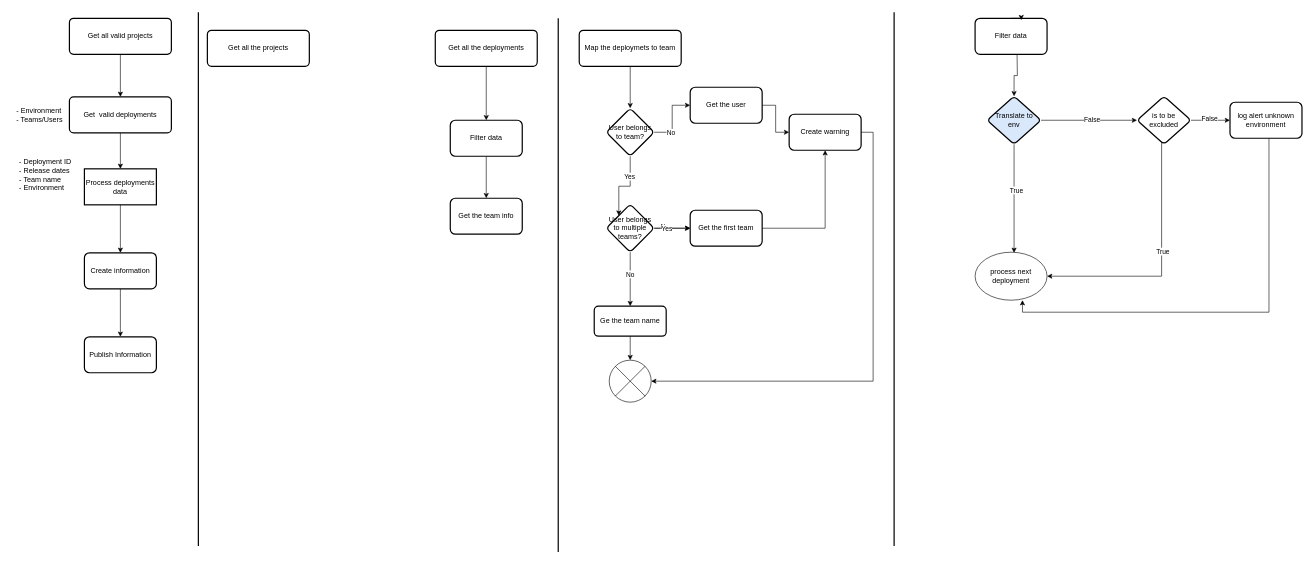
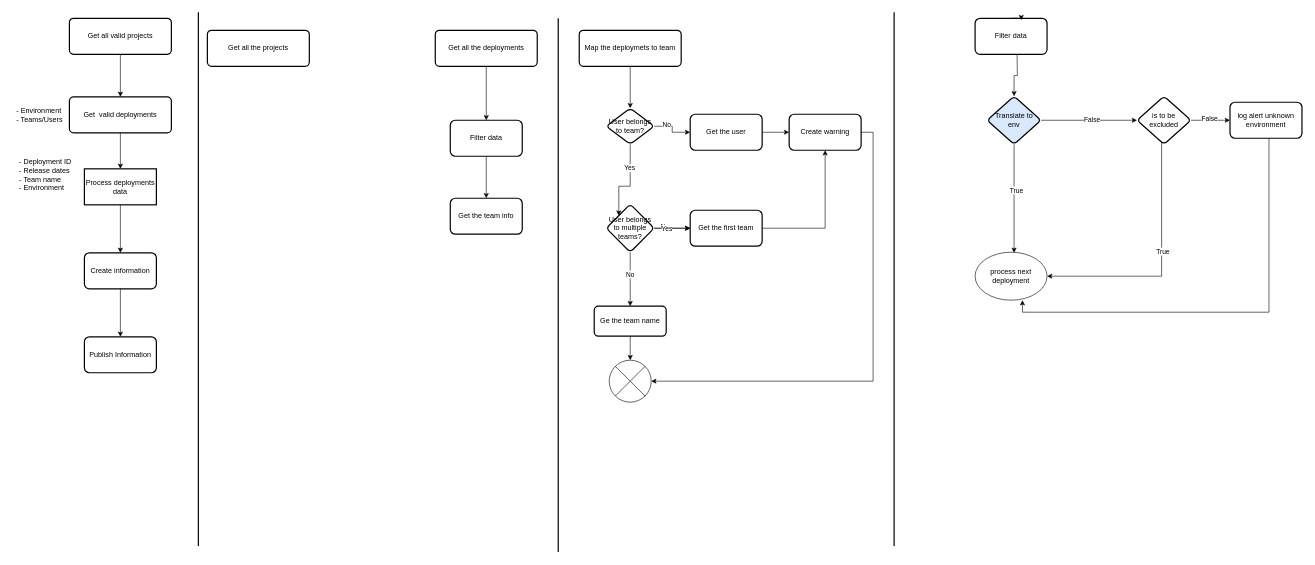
(726, 105) -> (726, 132)
(630, 132) -> (630, 126)
